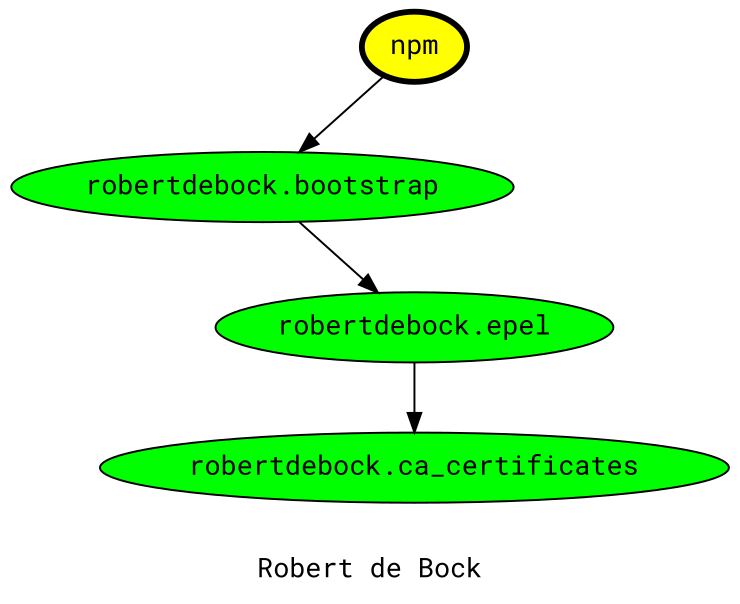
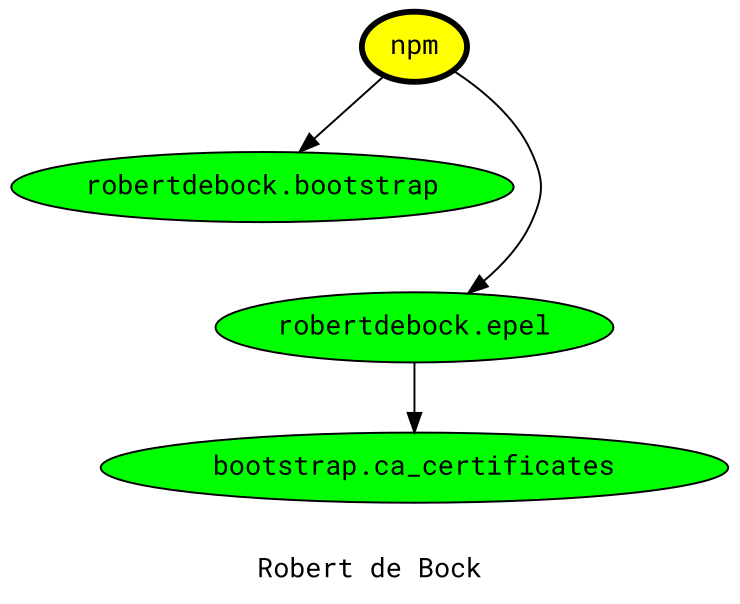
(331, 251) -> (538, 169)
(414, 468) -> (414, 468)
